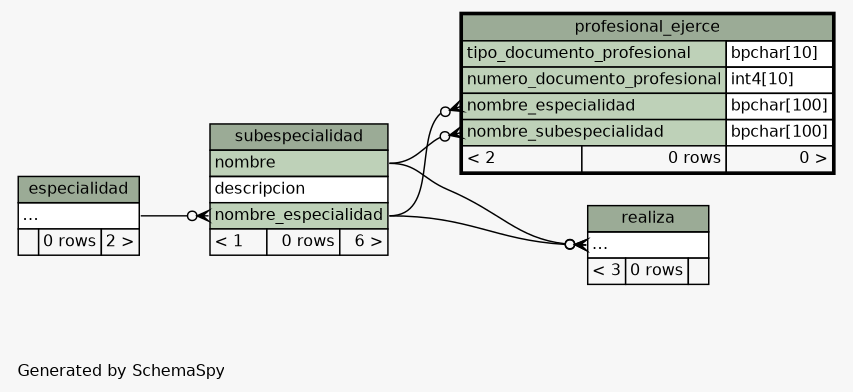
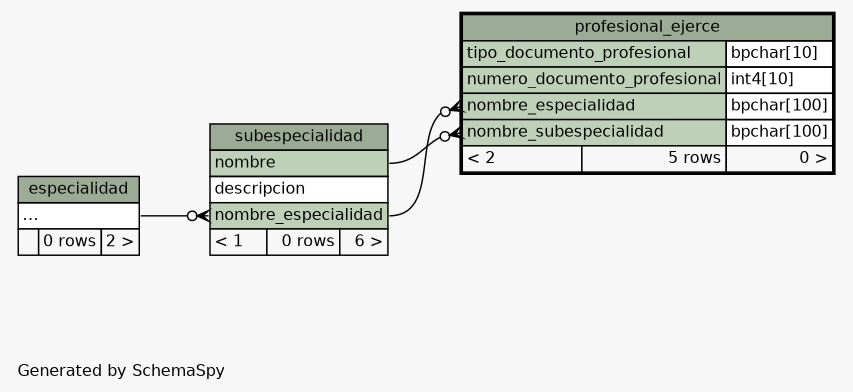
(695, 158) -> (695, 158)
(648, 245) -> none
